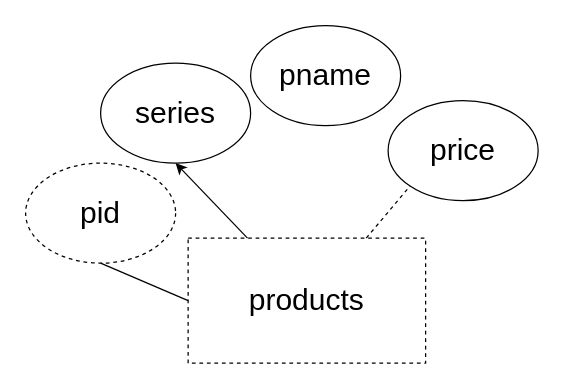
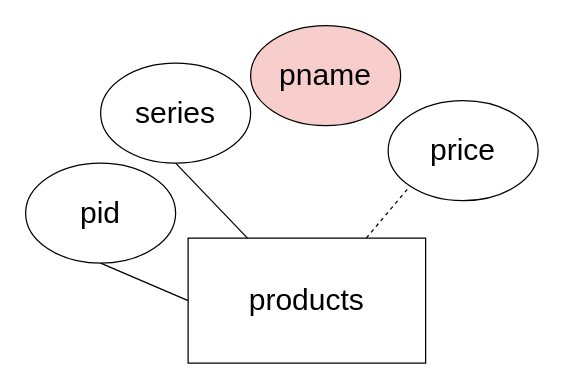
(326, 76) -> (326, 76)
(182, 170) -> (179, 167)
(101, 213) -> (101, 213)
(307, 301) -> (307, 301)
